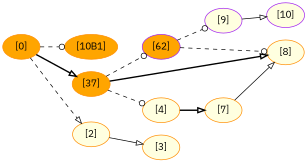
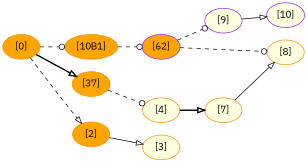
(124, 67) -> (127, 47)
(185, 69) -> none
(91, 134) -> (91, 134)
